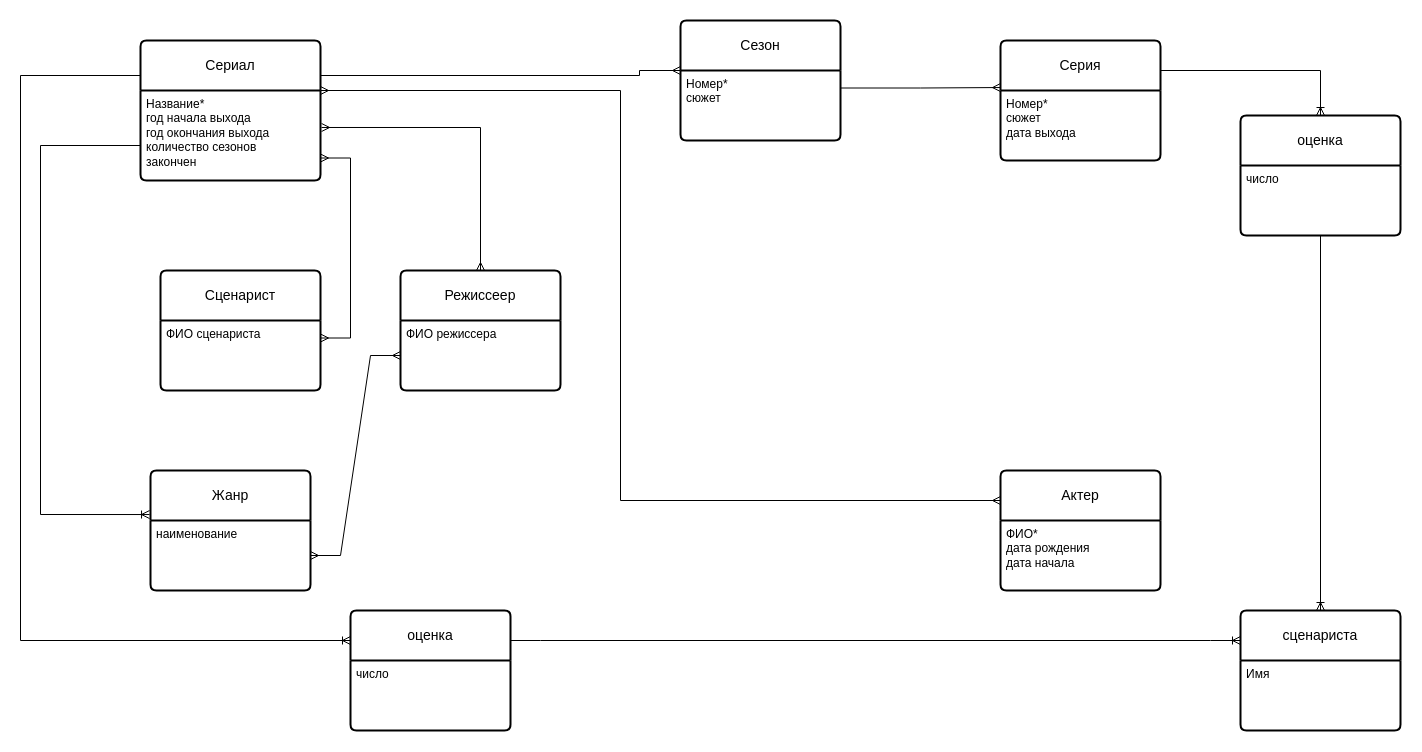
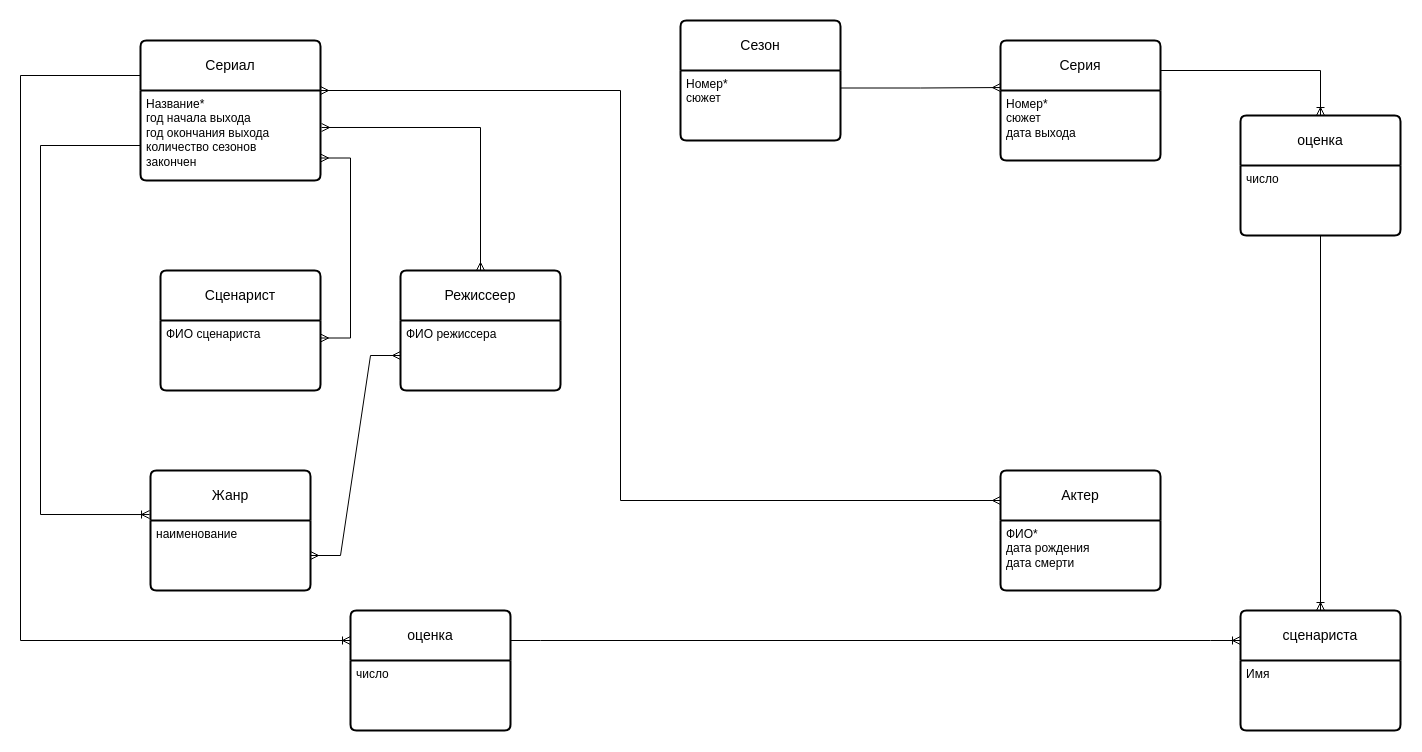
(502, 76) -> none
(1049, 549) -> (1049, 549)
